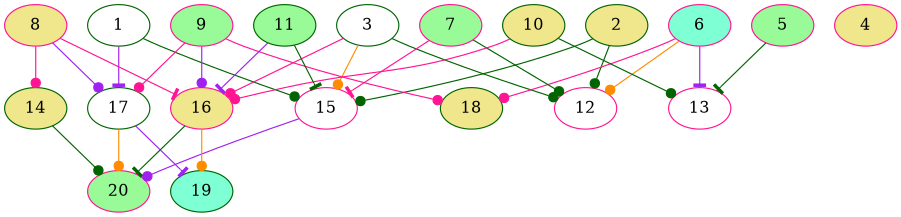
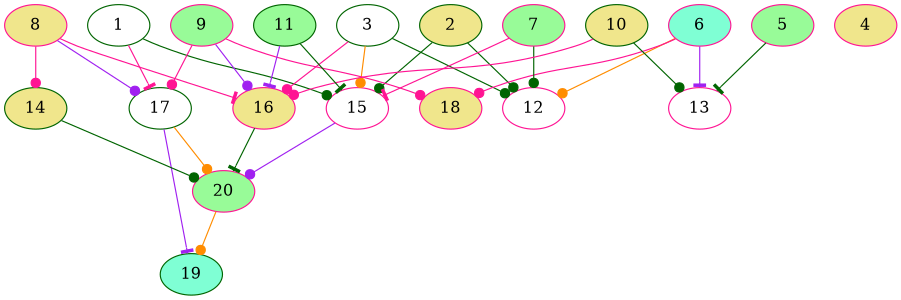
(119, 59) -> (135, 58)
(471, 108) -> (451, 108)
(202, 145) -> (209, 229)
